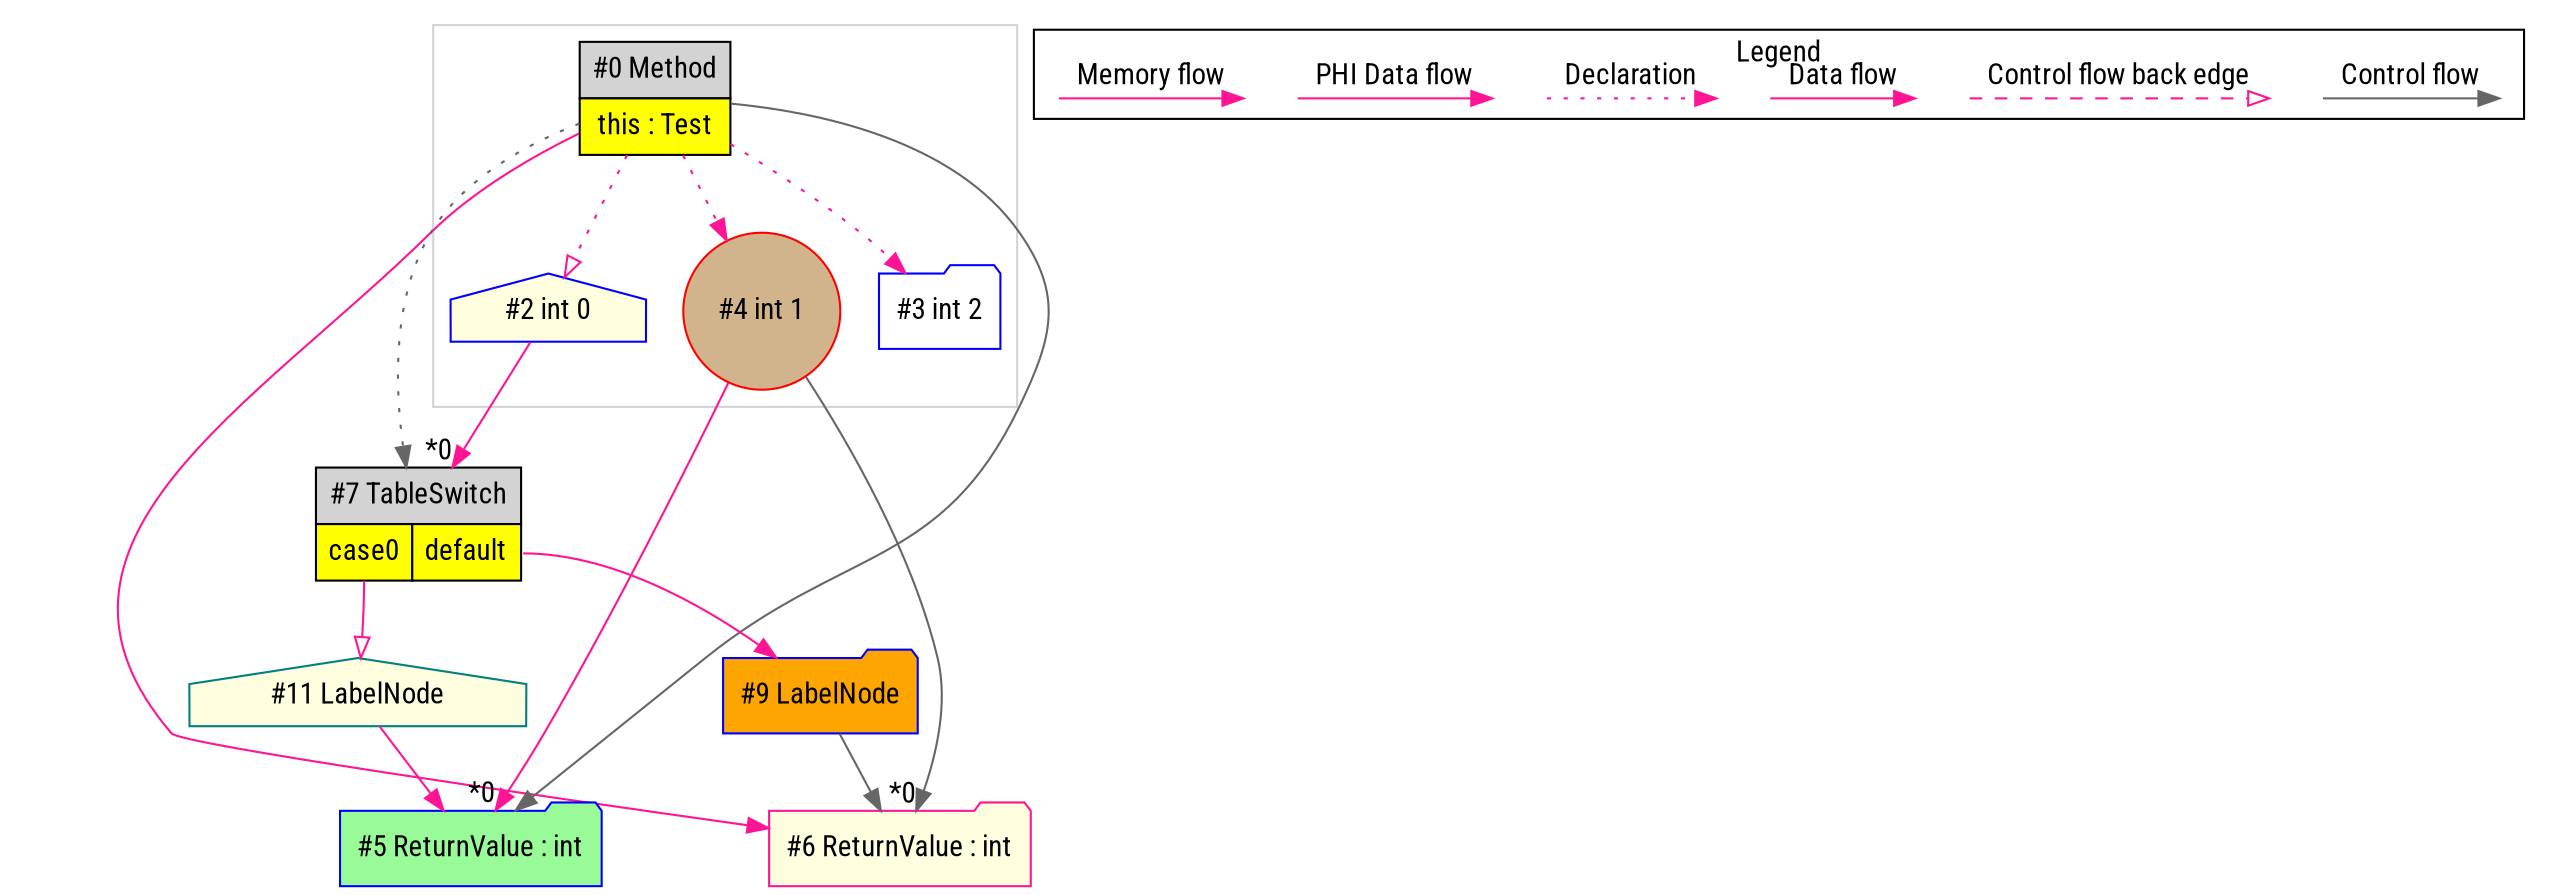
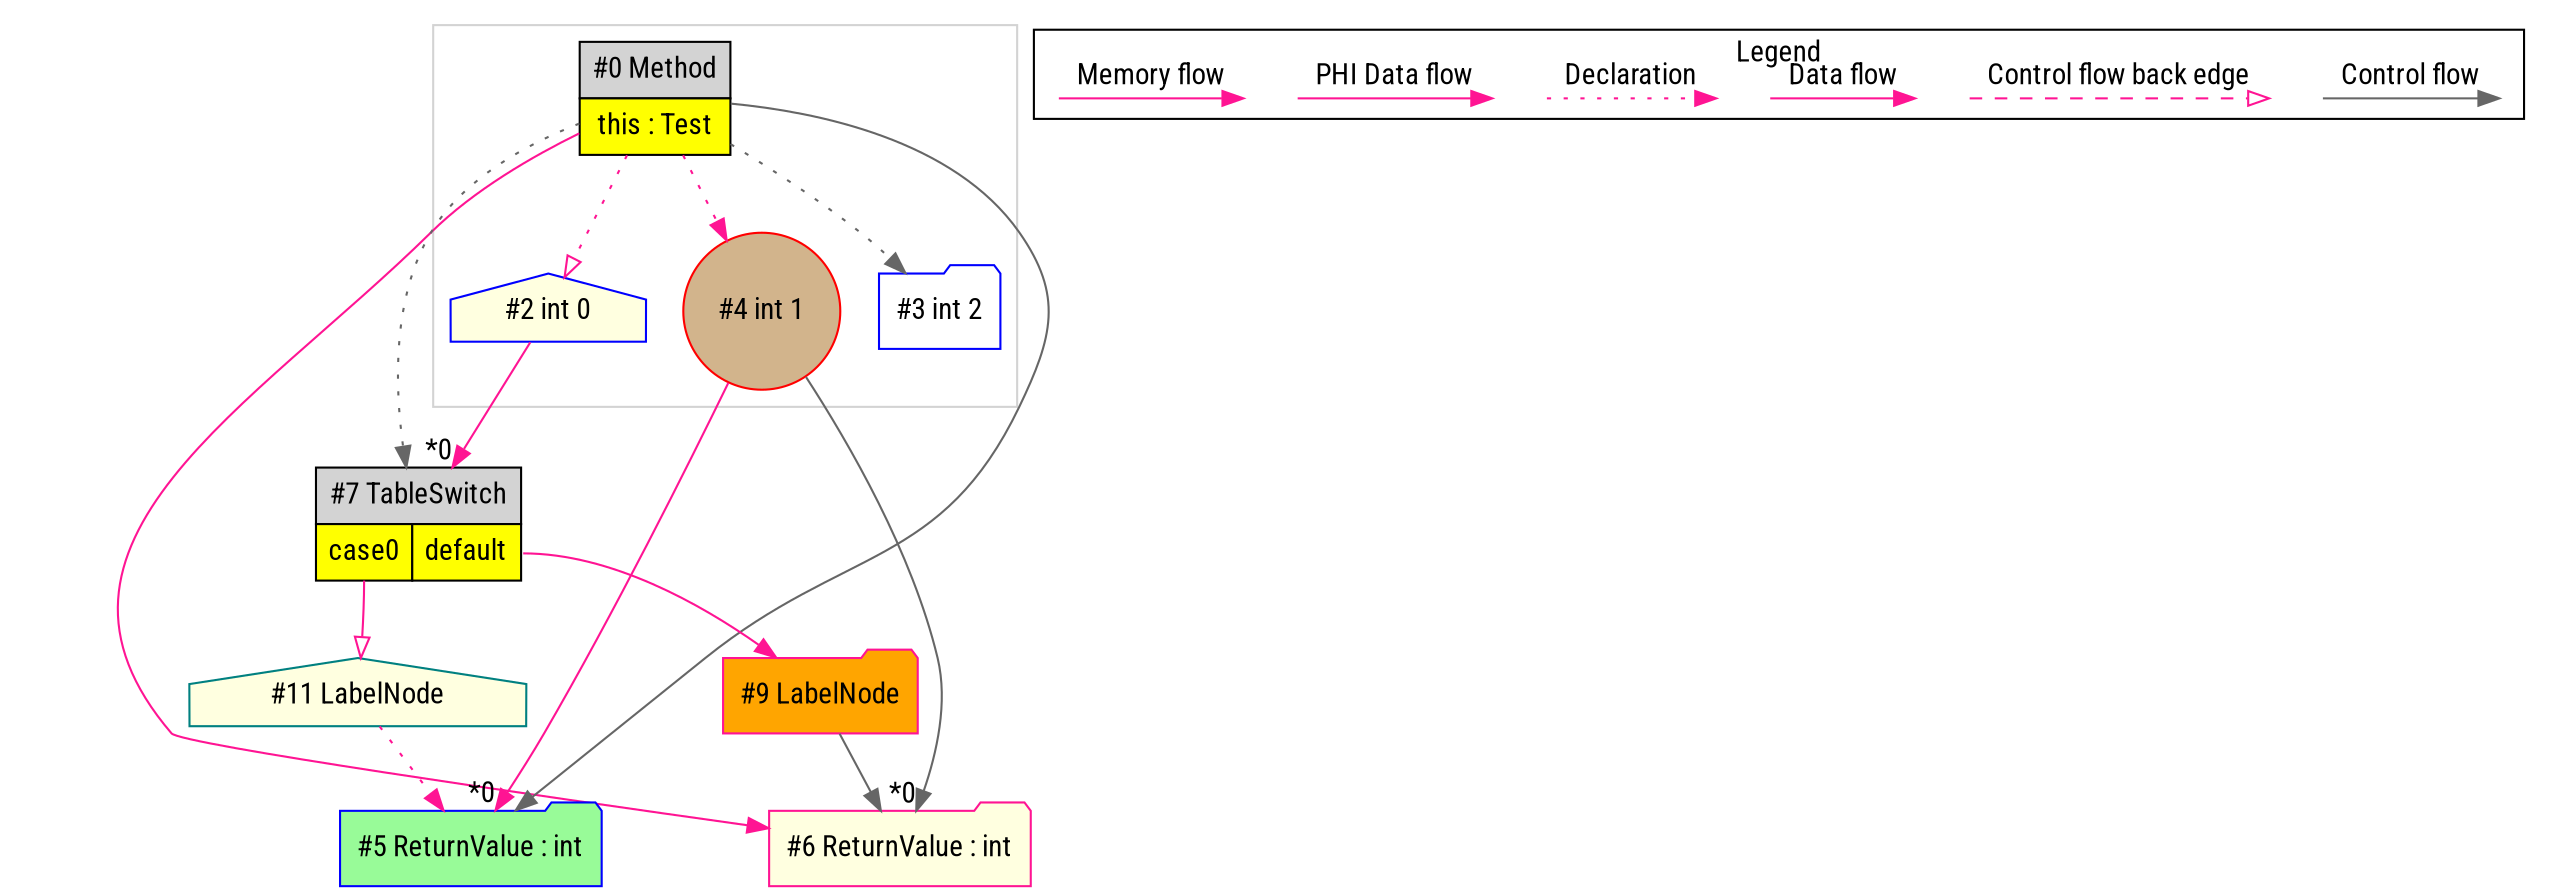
(813, 197) -> (813, 197)
(820, 696) -> (820, 696)
(405, 760) -> (405, 760)
